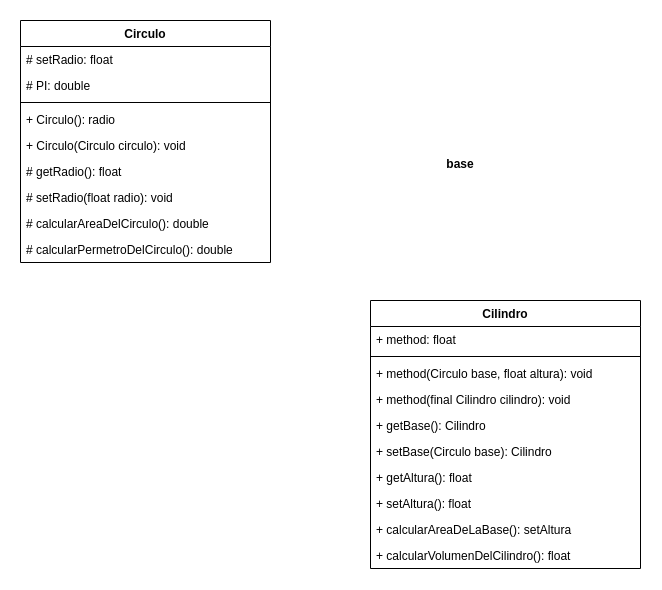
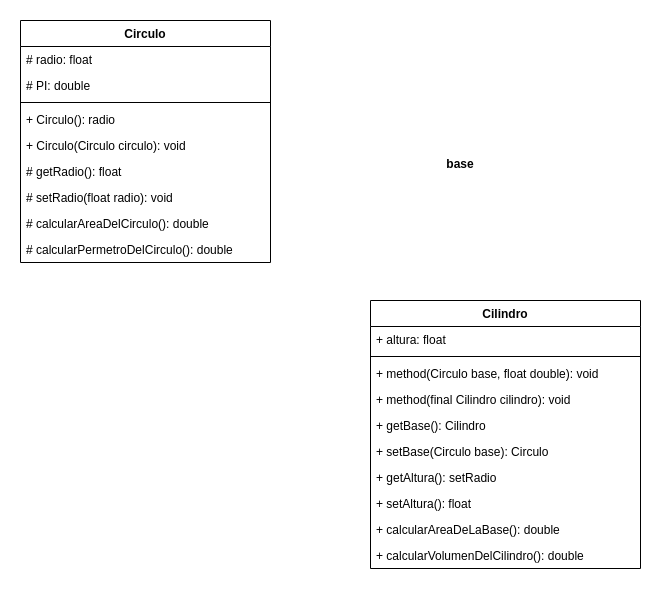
(75, 60) -> (65, 60)
(420, 340) -> (419, 340)
(498, 374) -> (498, 374)
(473, 452) -> (471, 452)
(435, 478) -> (445, 478)
(484, 530) -> (474, 530)
(483, 556) -> (487, 556)
